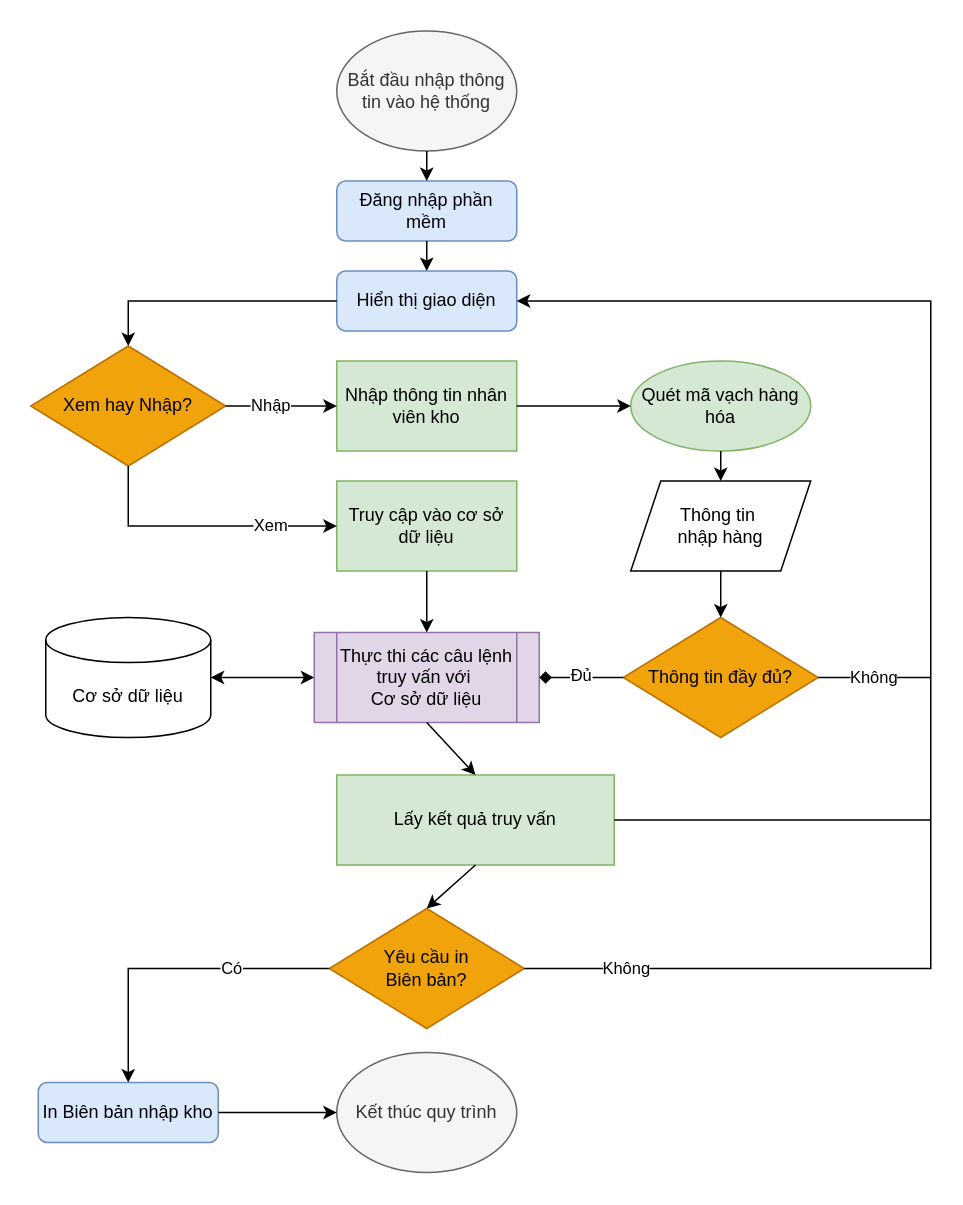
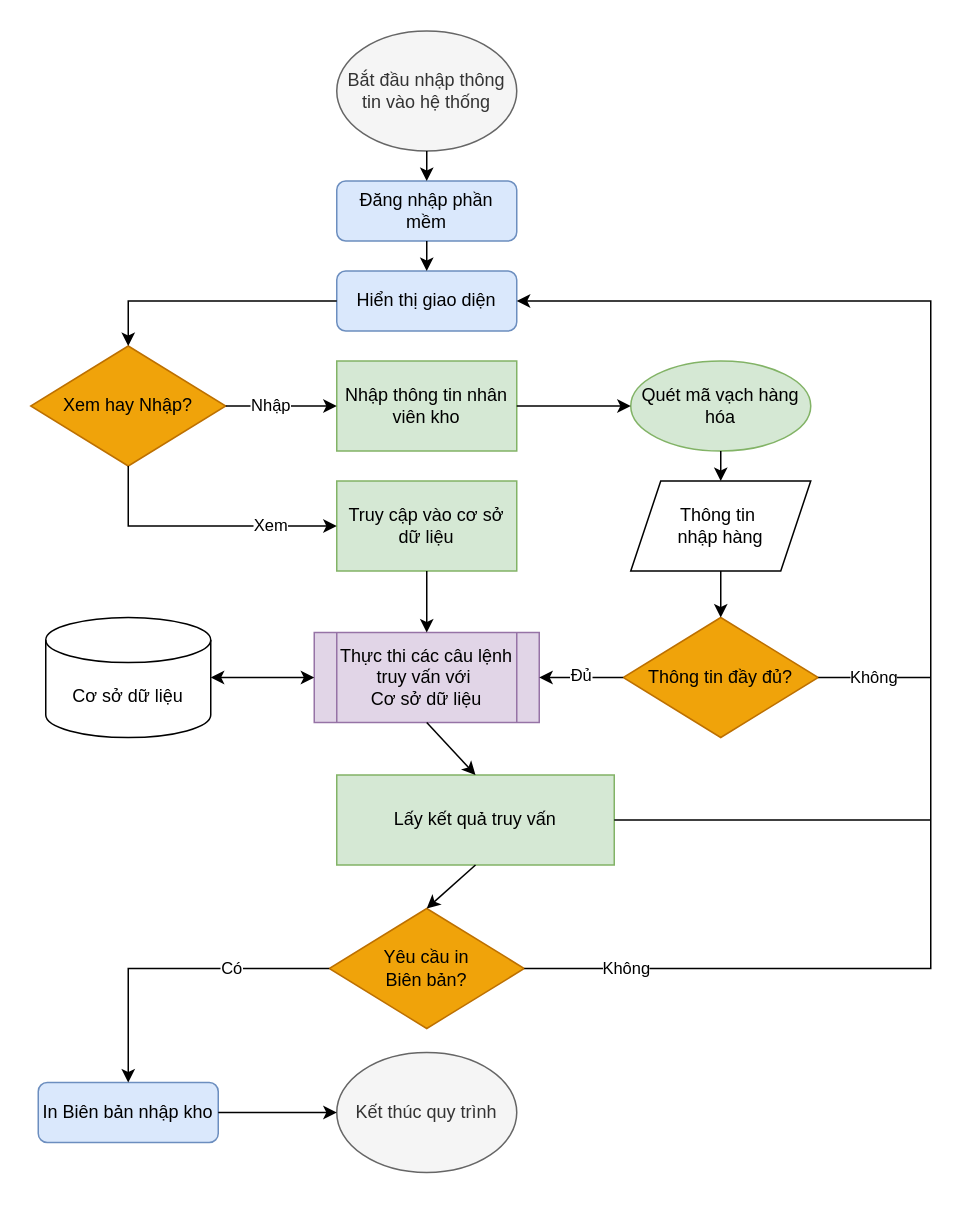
(552, 677) -> (551, 677)
